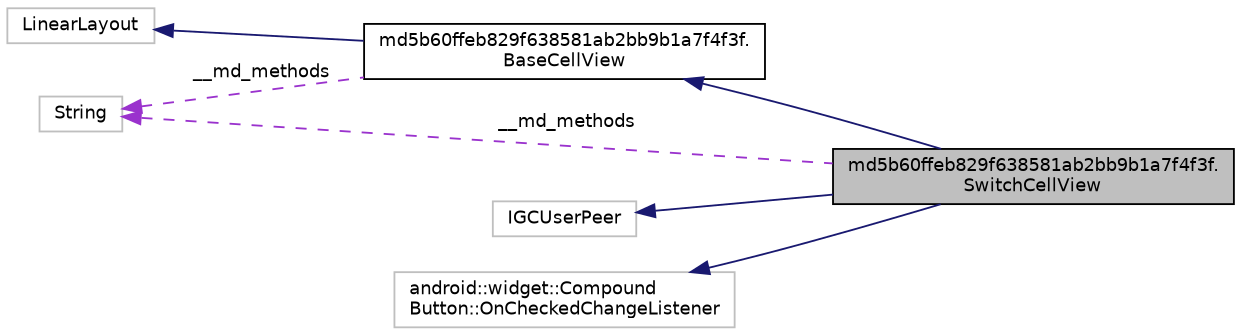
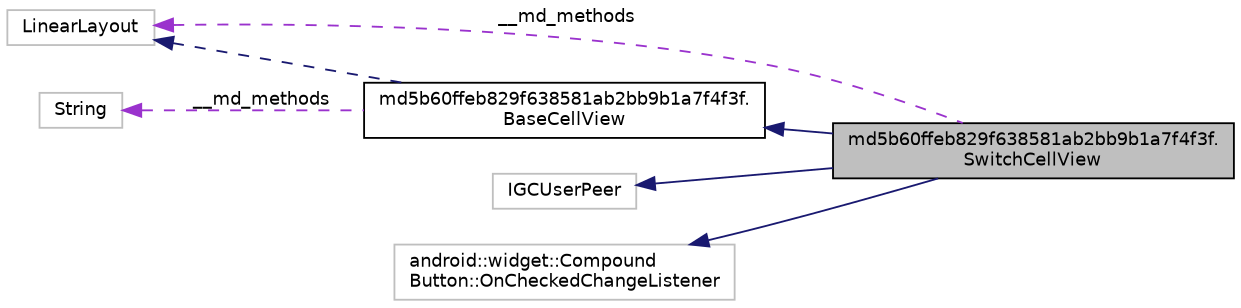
(269, 36) -> (288, 63)
(487, 141) -> (573, 39)
